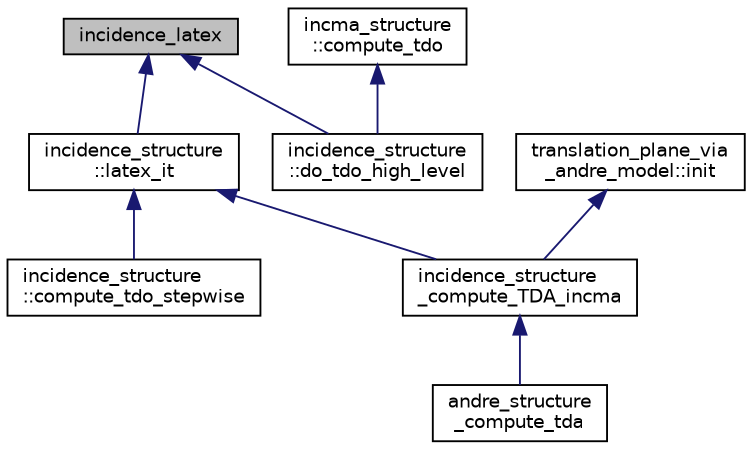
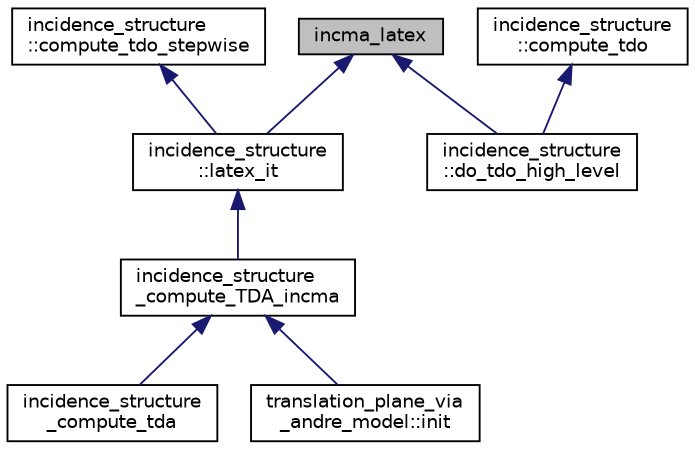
(151, 37) -> (371, 37)
(378, 37) -> (583, 37)
(569, 232) -> (309, 357)
(134, 234) -> (194, 107)
(520, 413) -> (112, 413)
